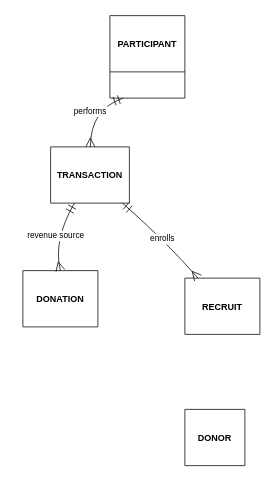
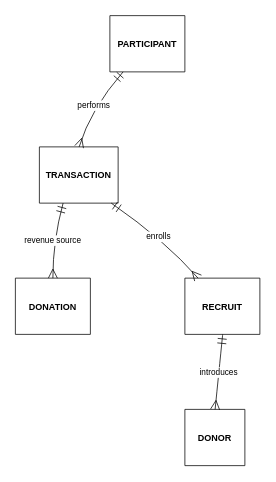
(147, 57) -> (147, 44)
(90, 175) -> (79, 175)
(60, 299) -> (53, 306)
none -> (219, 373)
